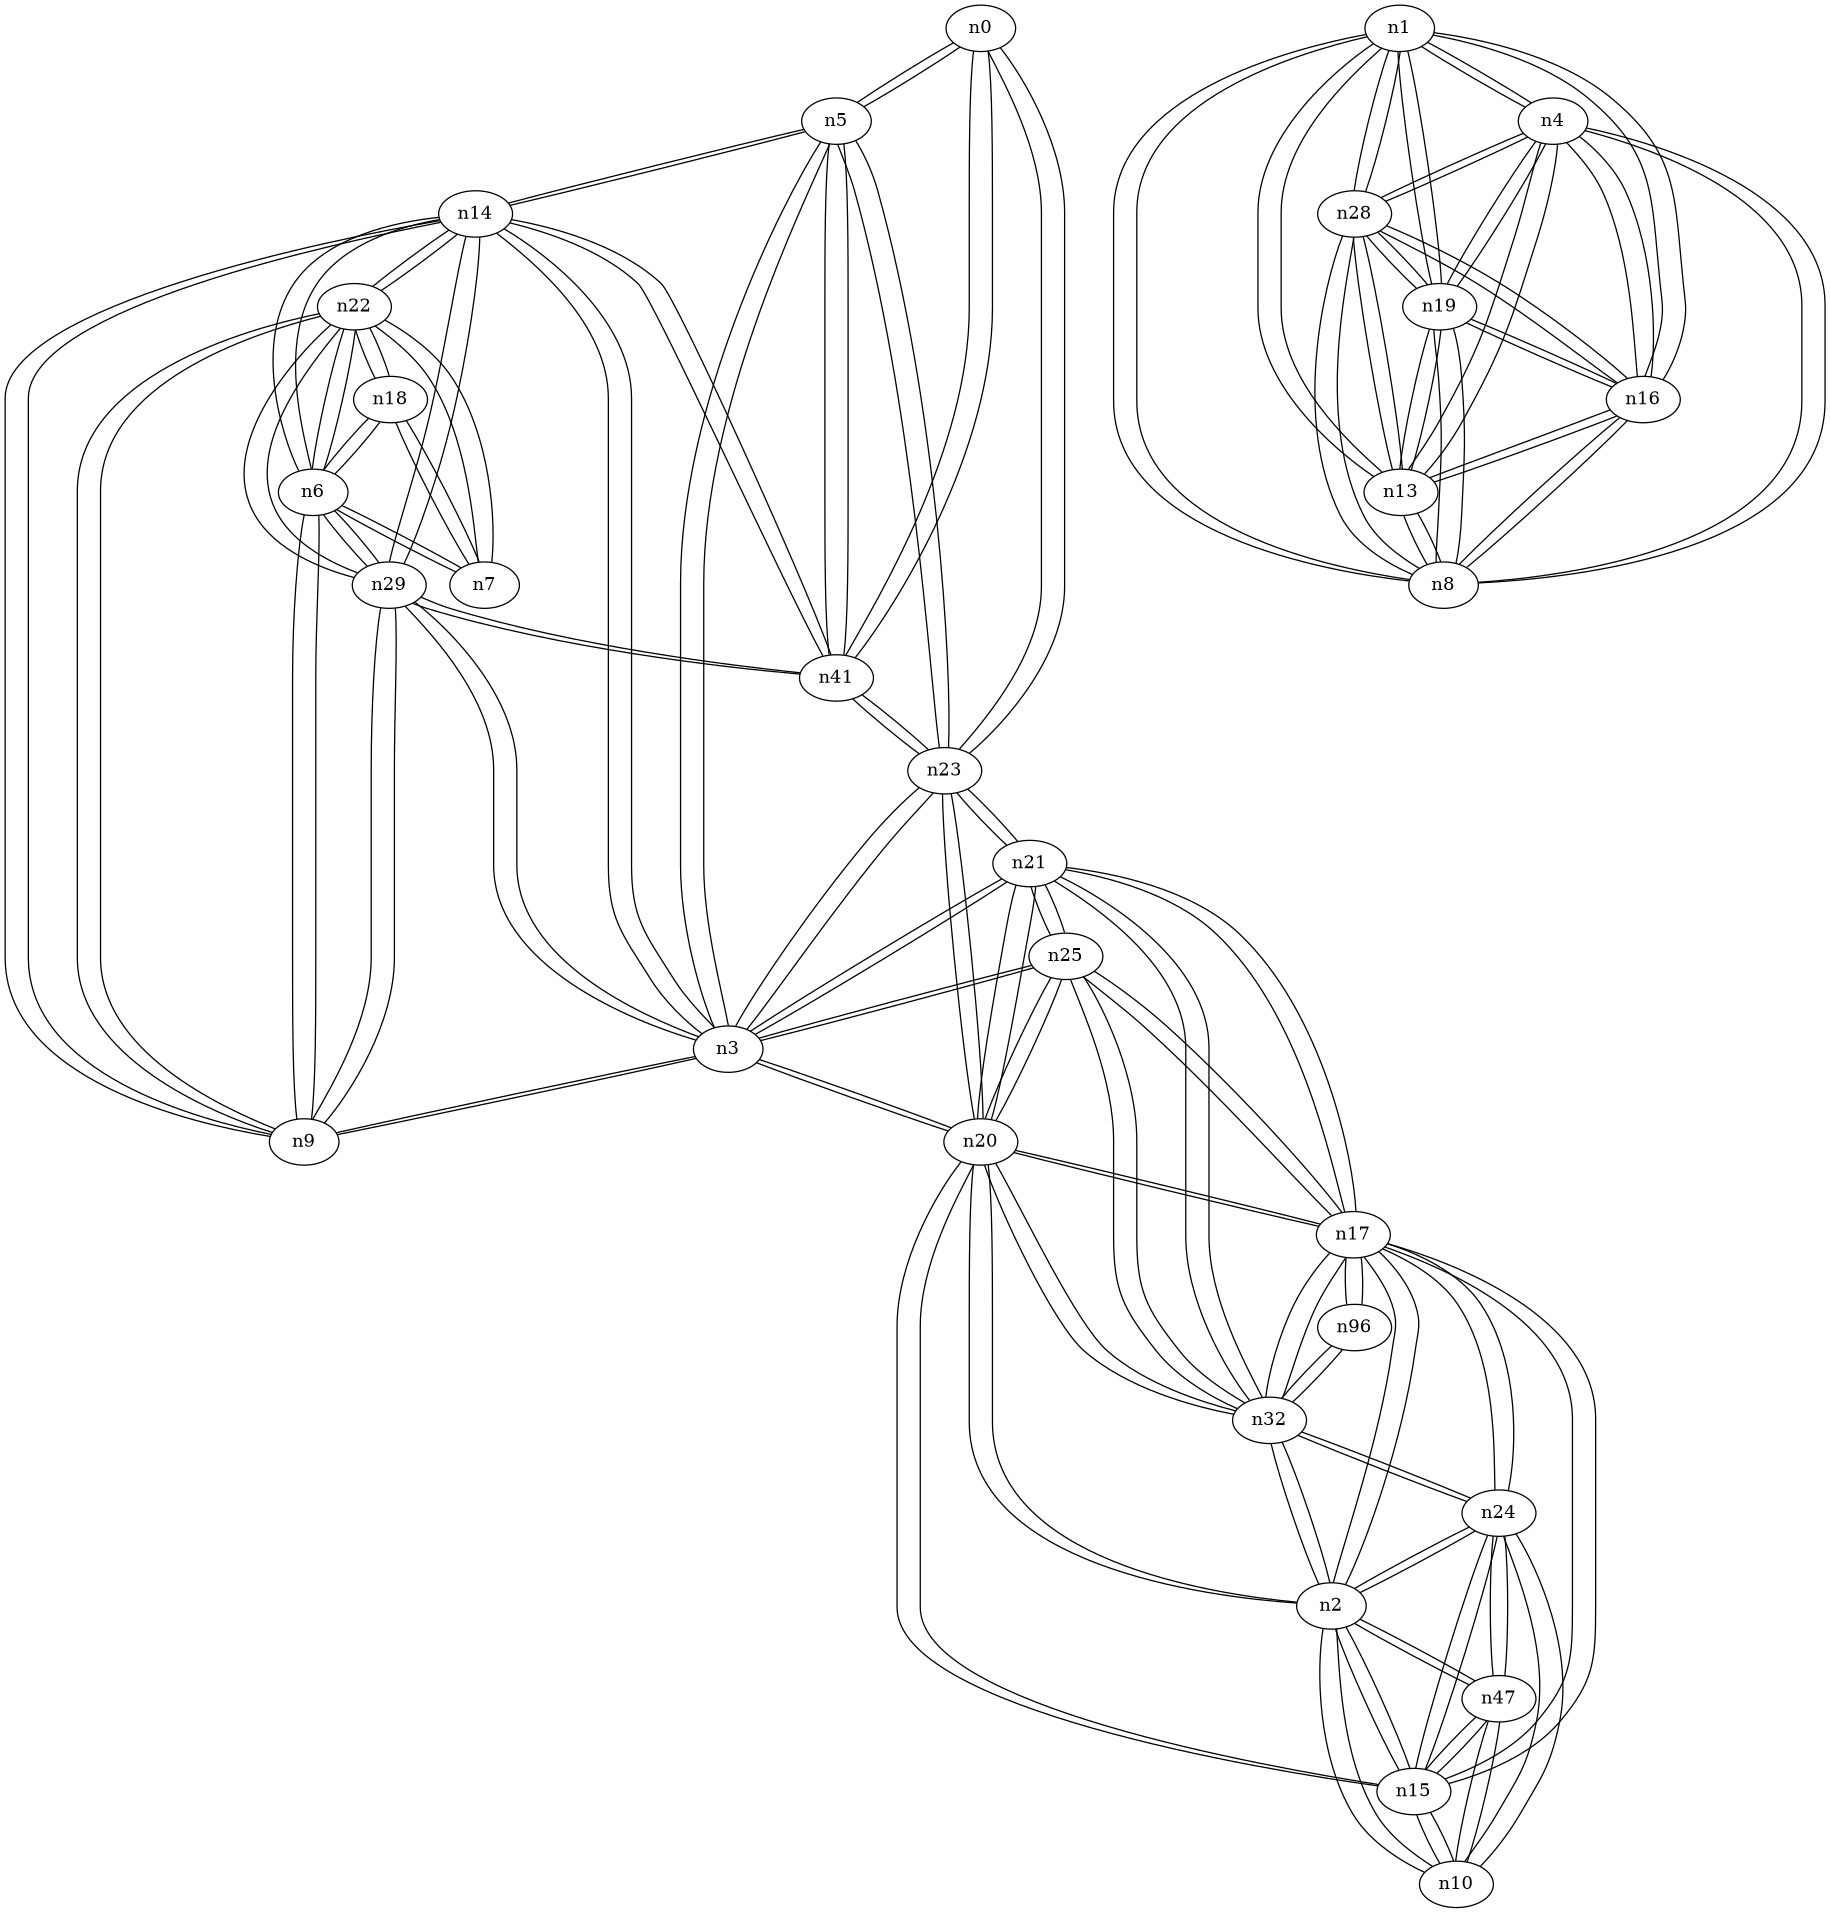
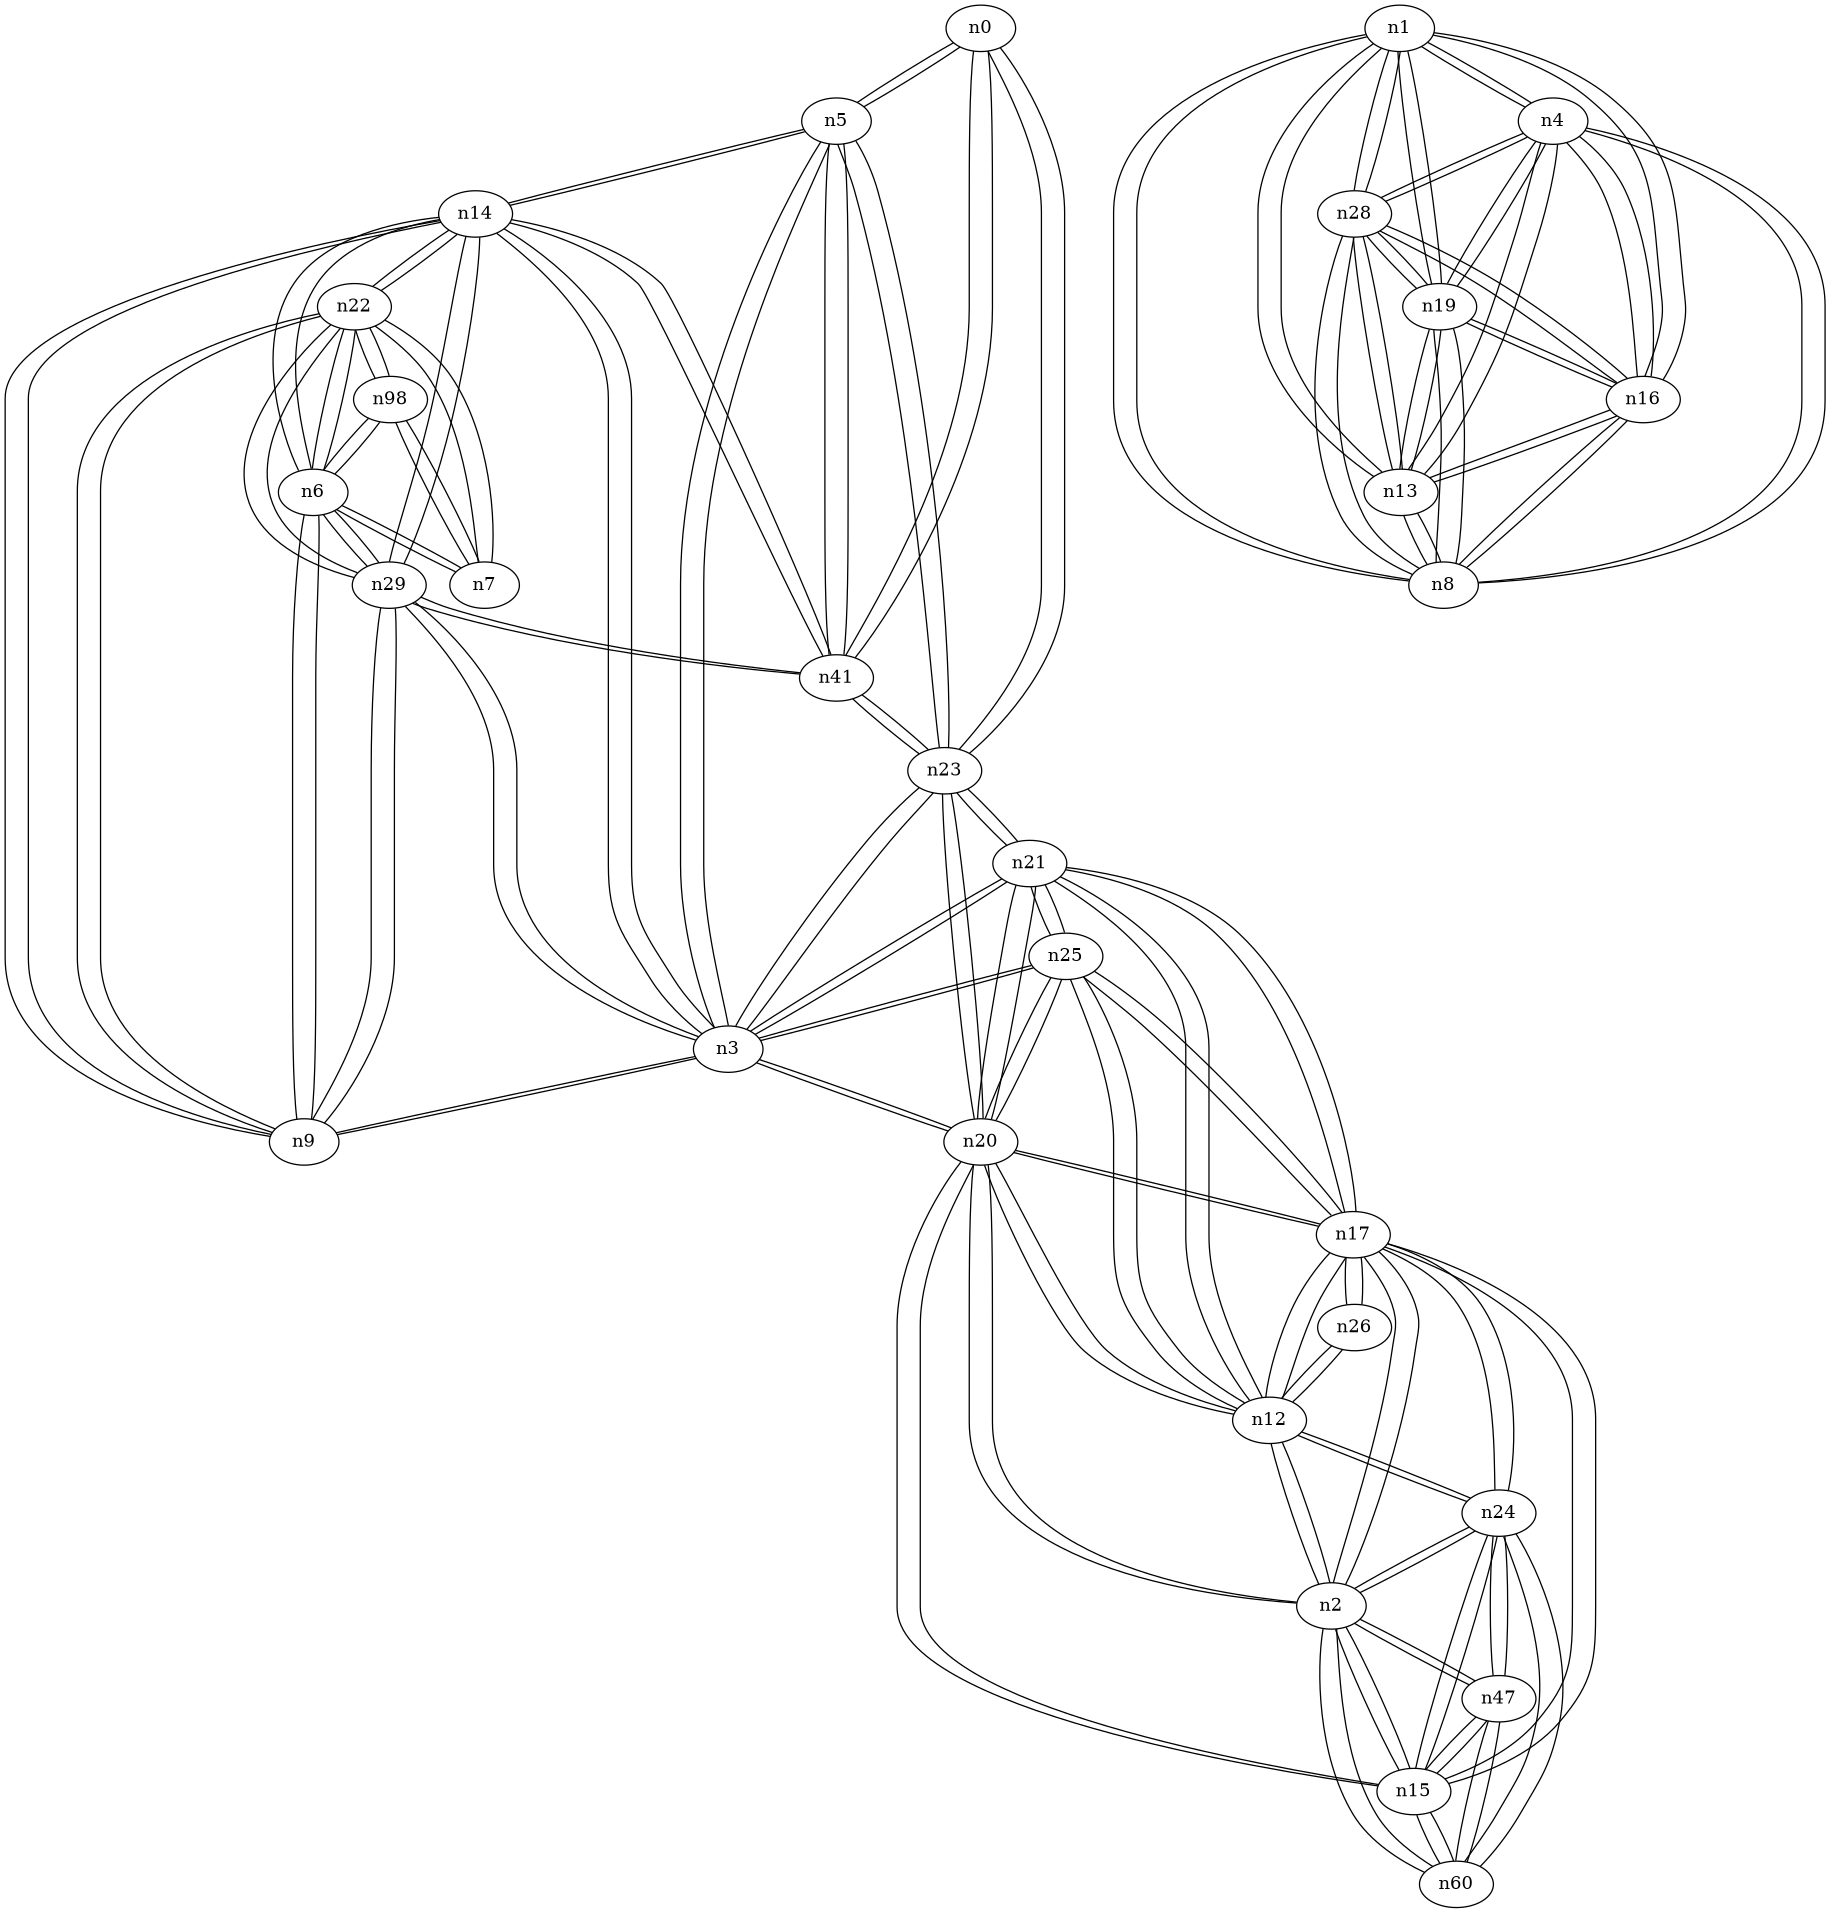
(391, 400) -> (391, 400)
(1355, 1328) -> (1355, 1328)
(1270, 1420) -> (1270, 1420)
(1456, 1884) -> (1456, 1884)
